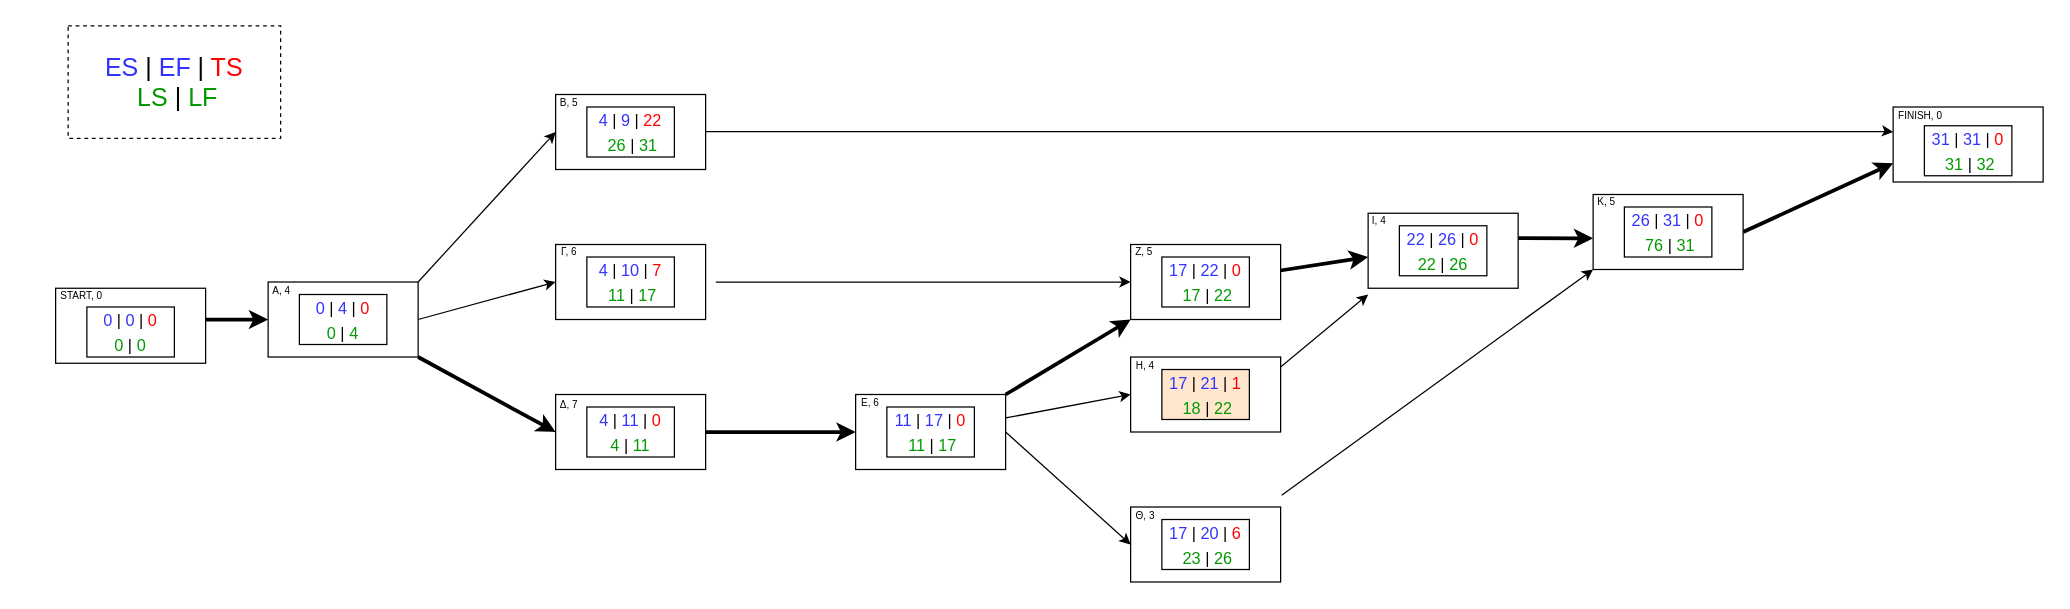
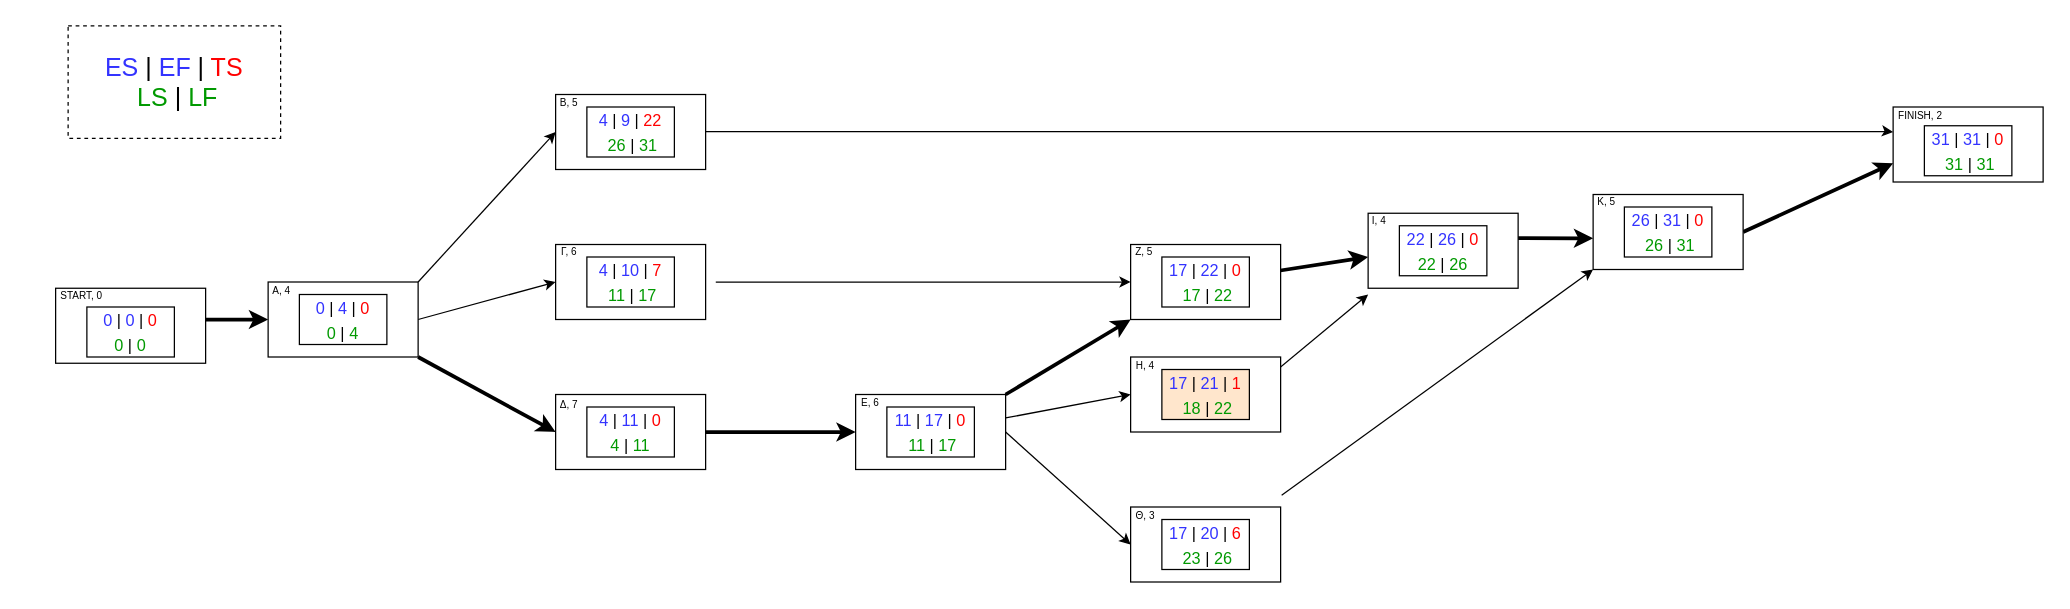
(1921, 114) -> (1921, 114)
(1968, 151) -> (1968, 151)
(1668, 232) -> (1668, 232)
